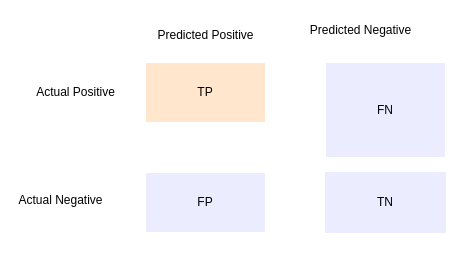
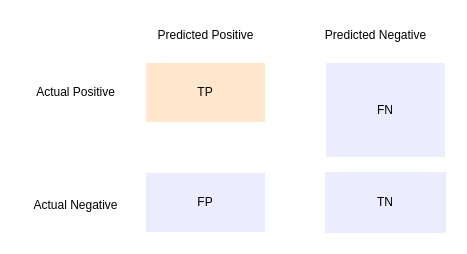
(361, 31) -> (376, 36)
(61, 201) -> (76, 206)
